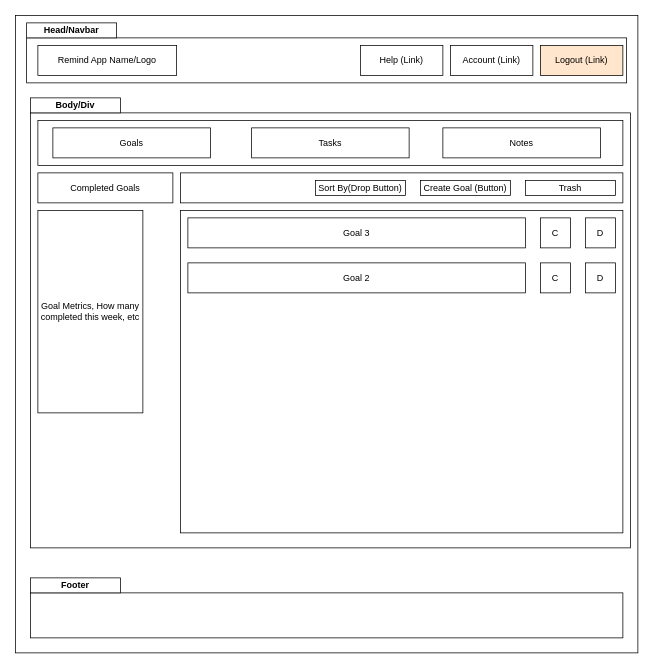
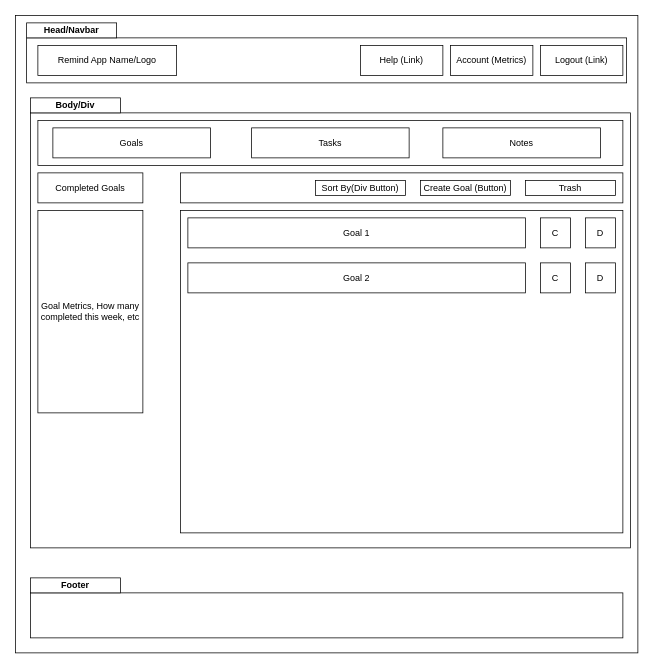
(492, 60) -> (492, 60)
(582, 60) -> (582, 60)
(105, 188) -> (90, 188)
(360, 188) -> (360, 188)
(357, 233) -> (357, 233)
